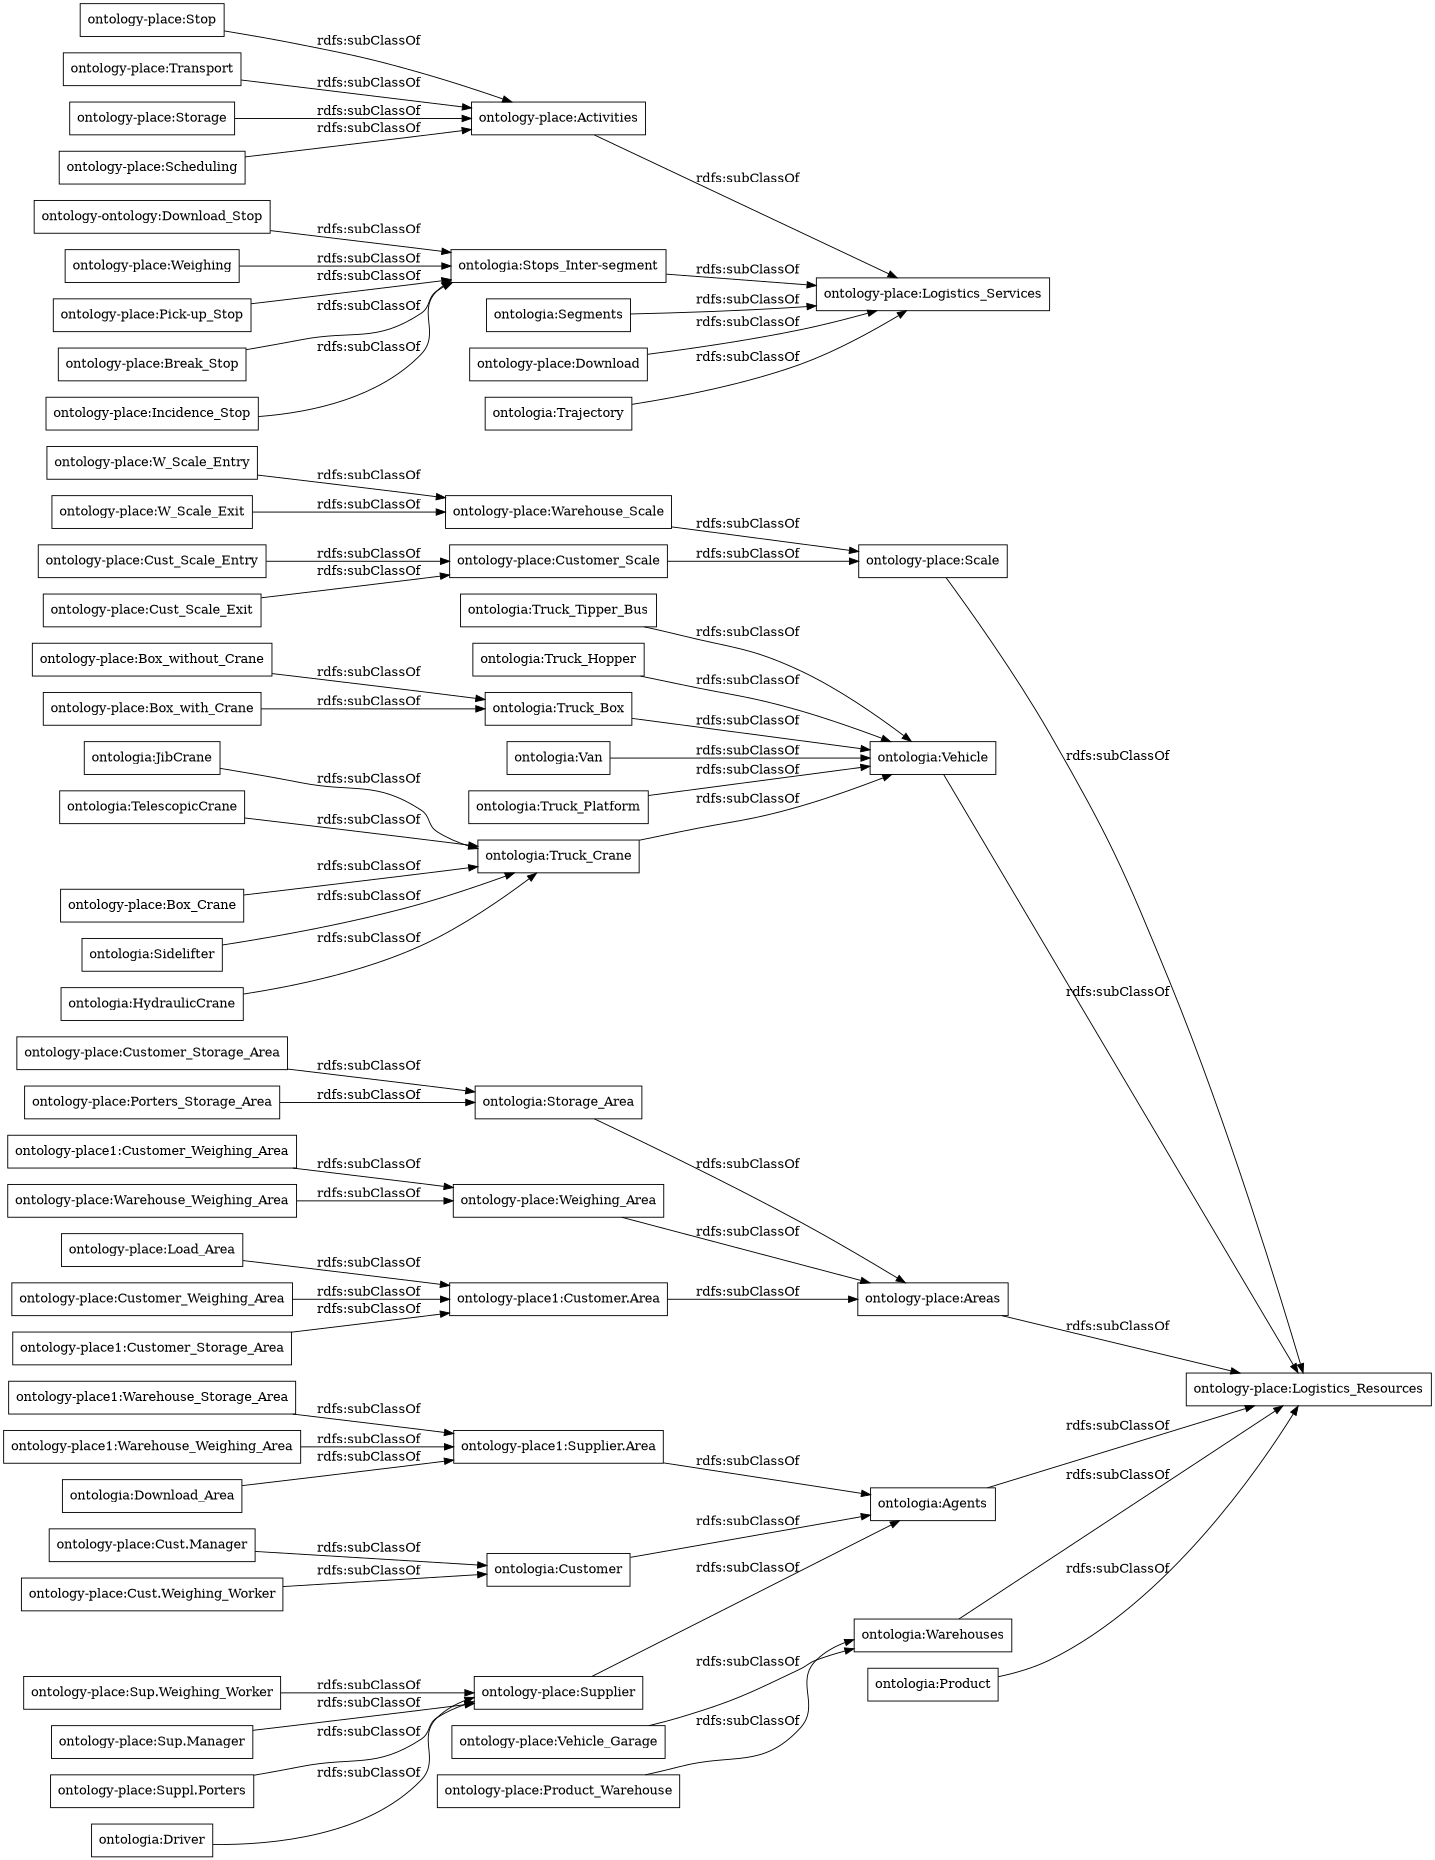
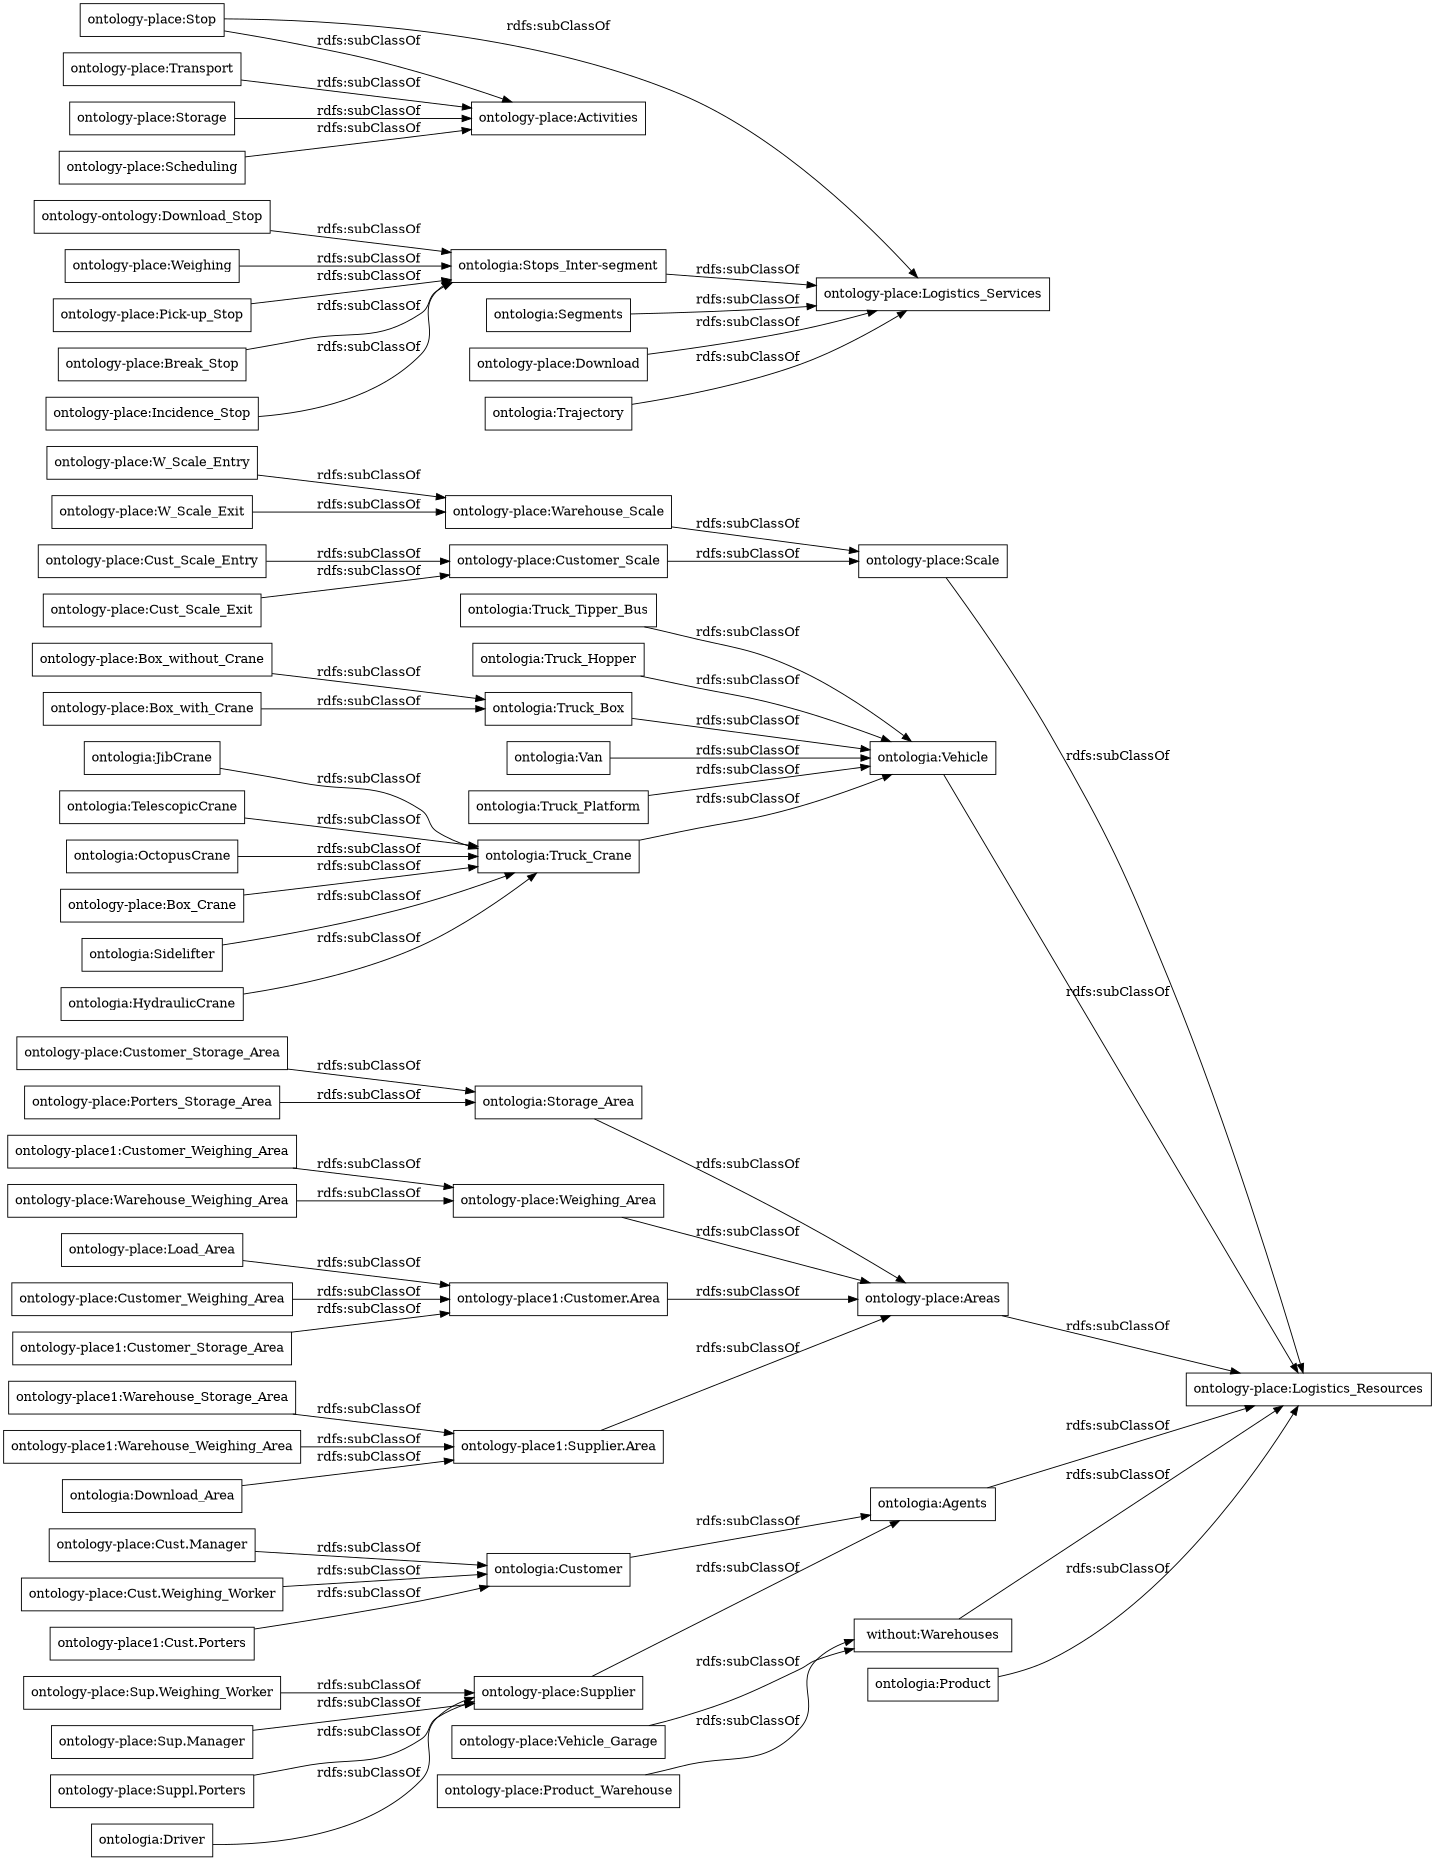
(742, 204) -> (599, 66)
none -> (152, 856)
(762, 1478) -> (741, 1375)
(933, 1635) -> (933, 1635)
none -> (152, 1644)
